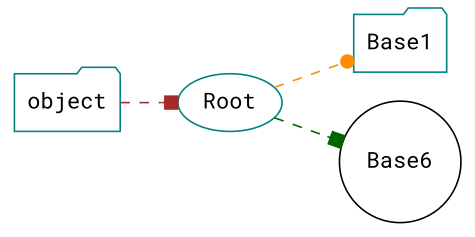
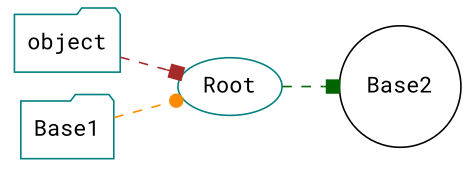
(308, 76) -> (142, 110)
(400, 162) -> (400, 87)
